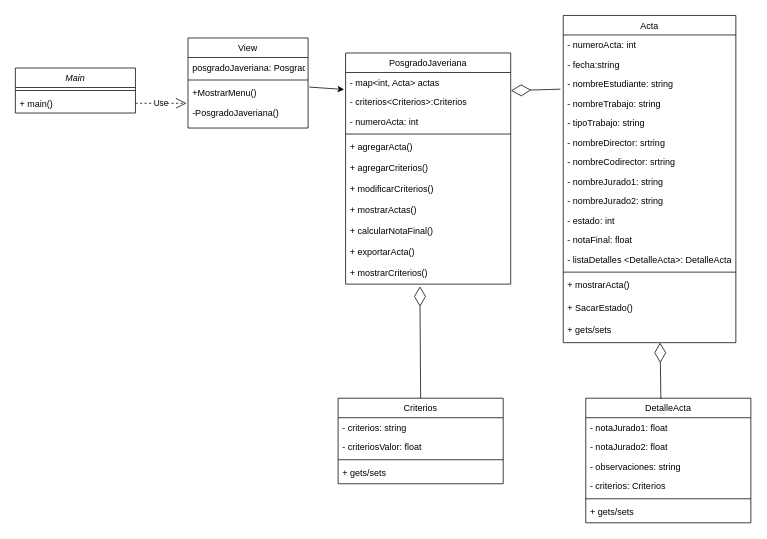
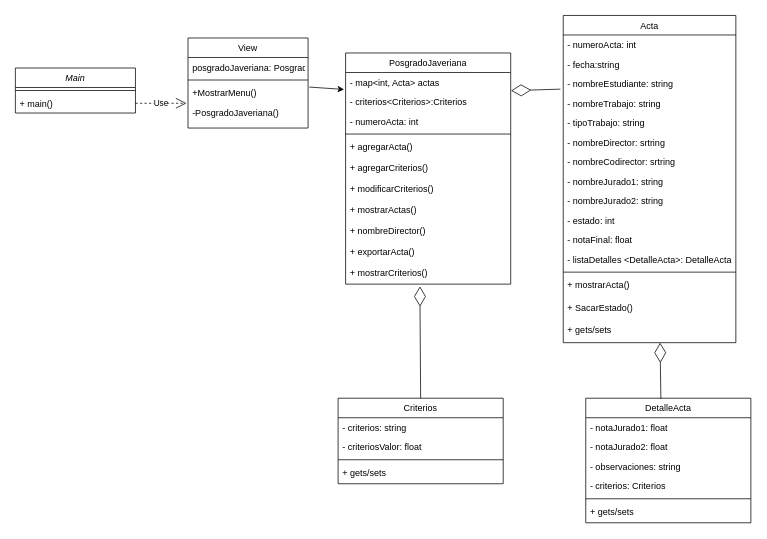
(397, 231) -> (393, 231)
